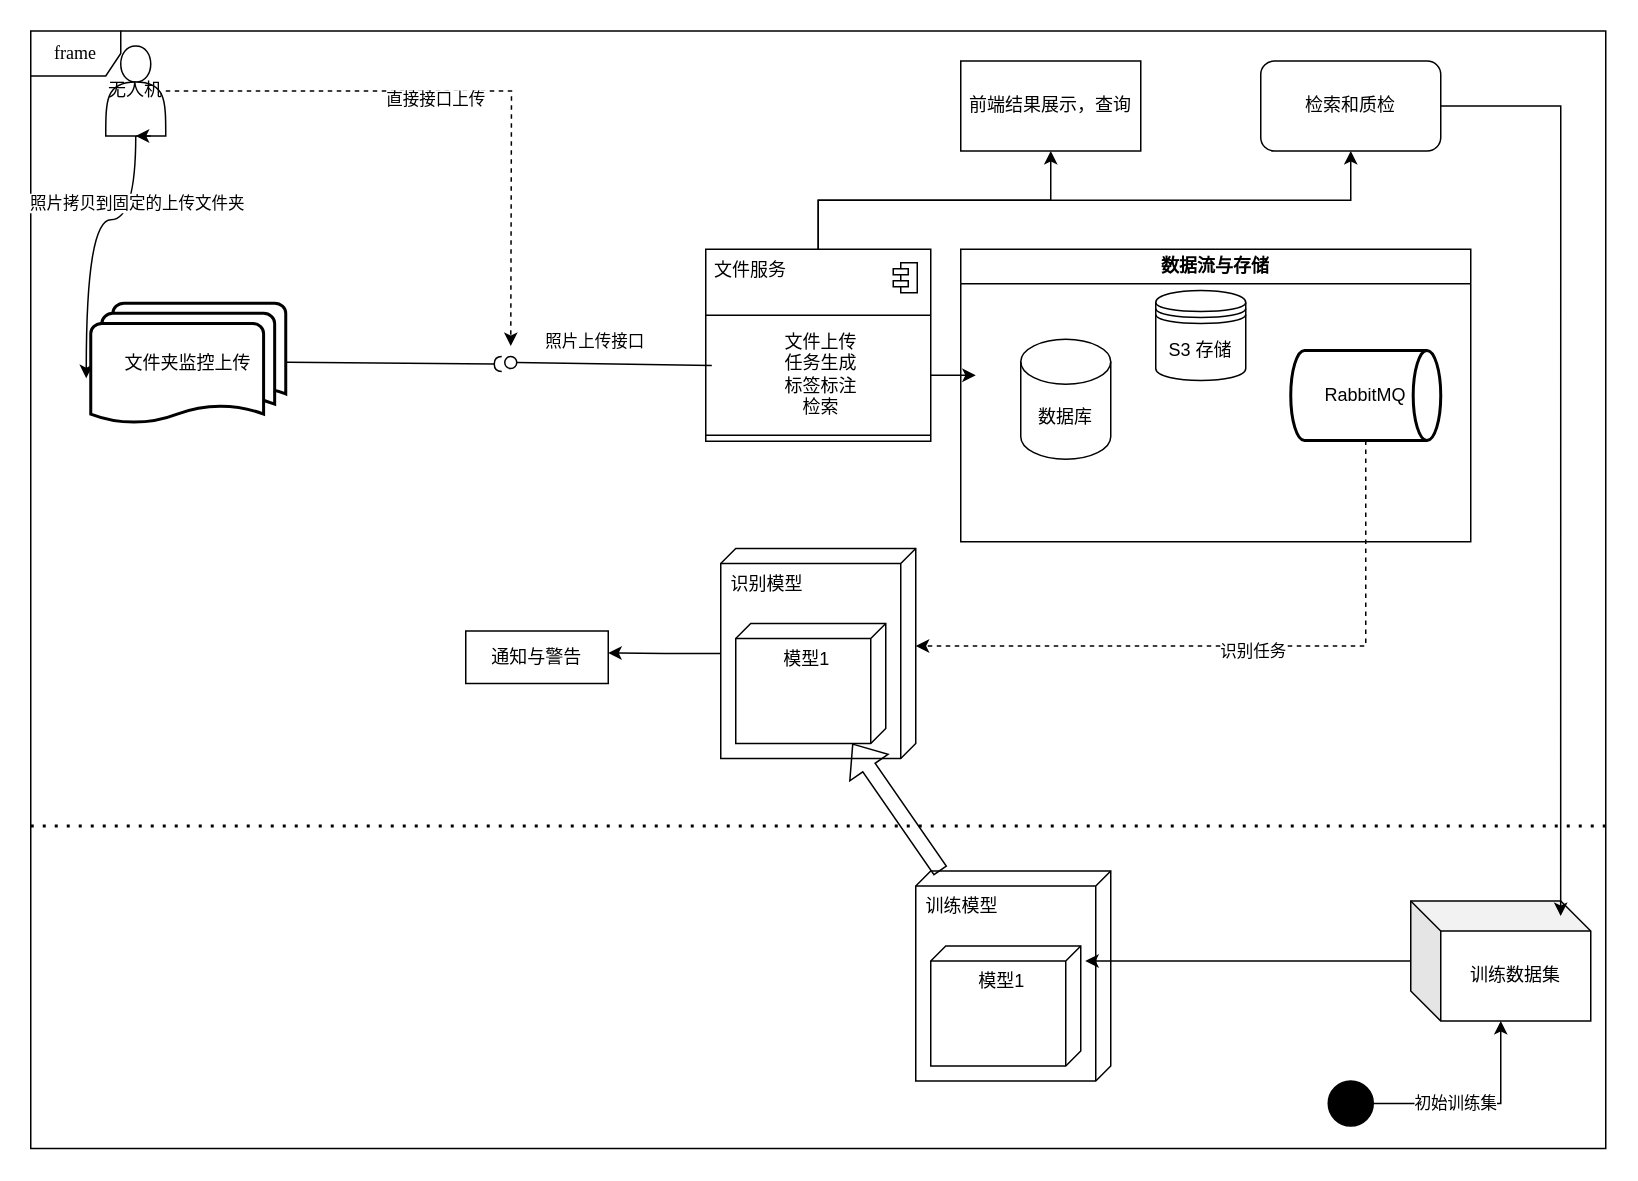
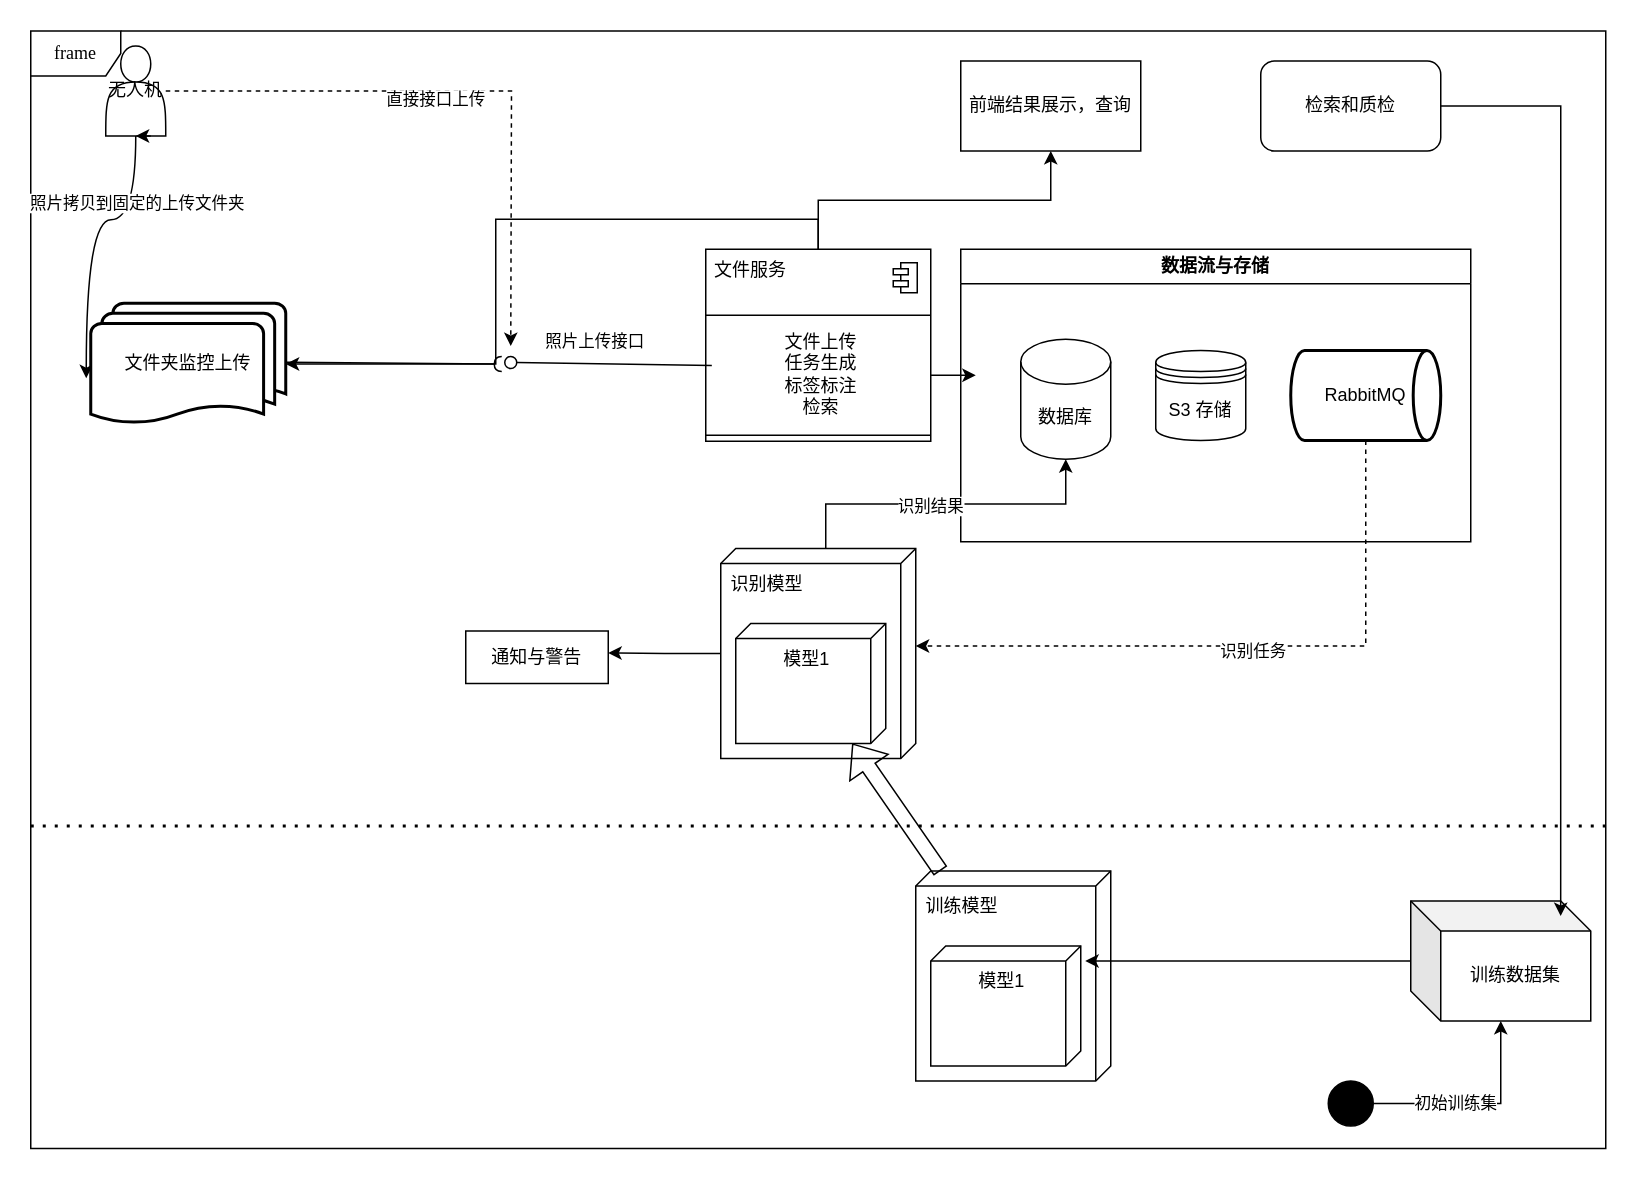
(1221, 200) -> (583, 219)
(1201, 335) -> (1201, 395)
none -> (941, 504)
